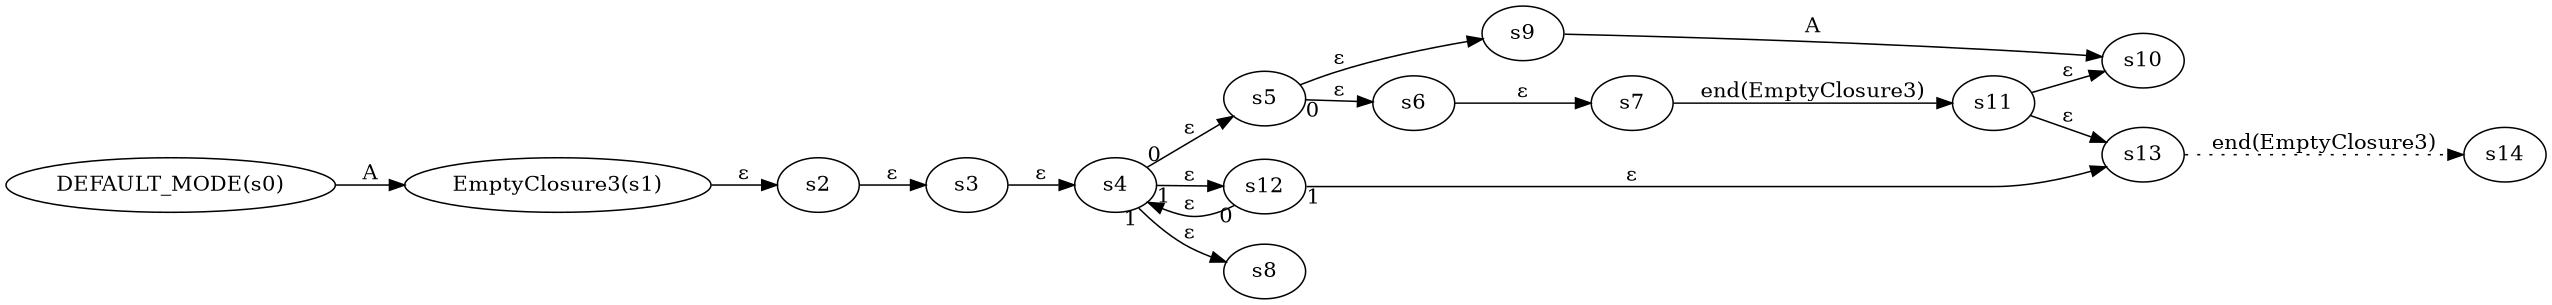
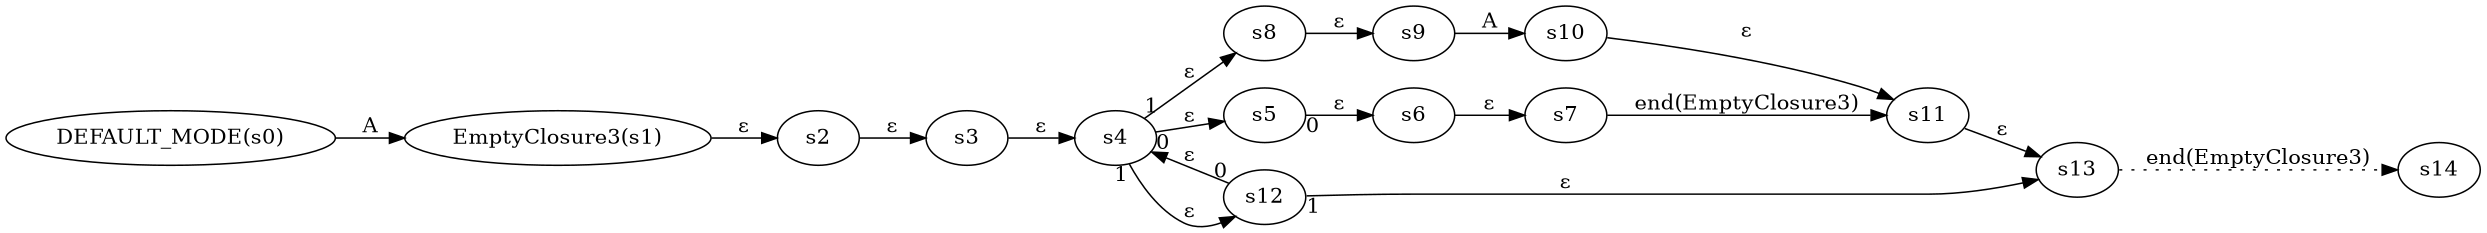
(1383, 59) -> (1332, 33)
(2061, 84) -> (1745, 59)
